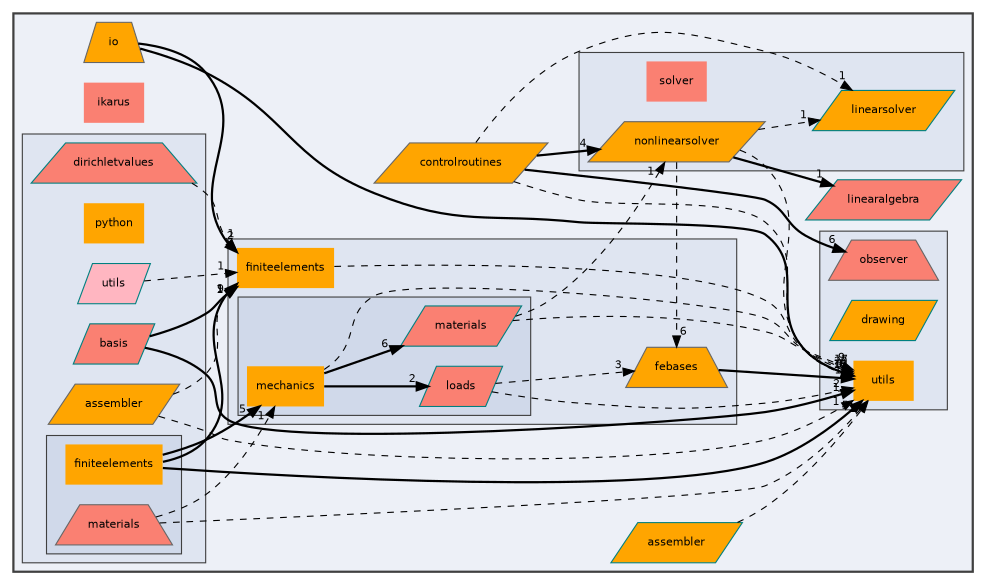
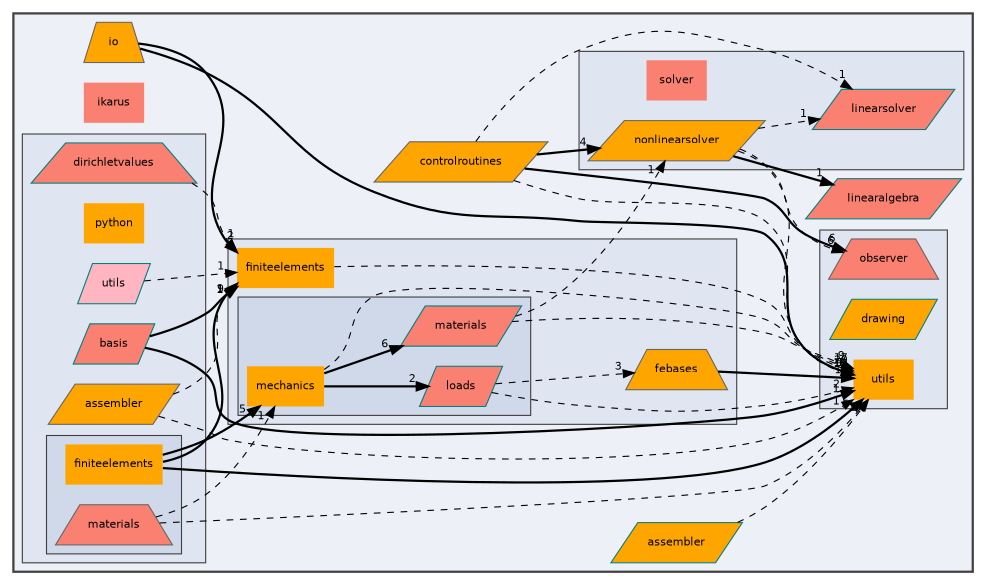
(884, 111) -> (884, 109)
(677, 249) -> (786, 200)
